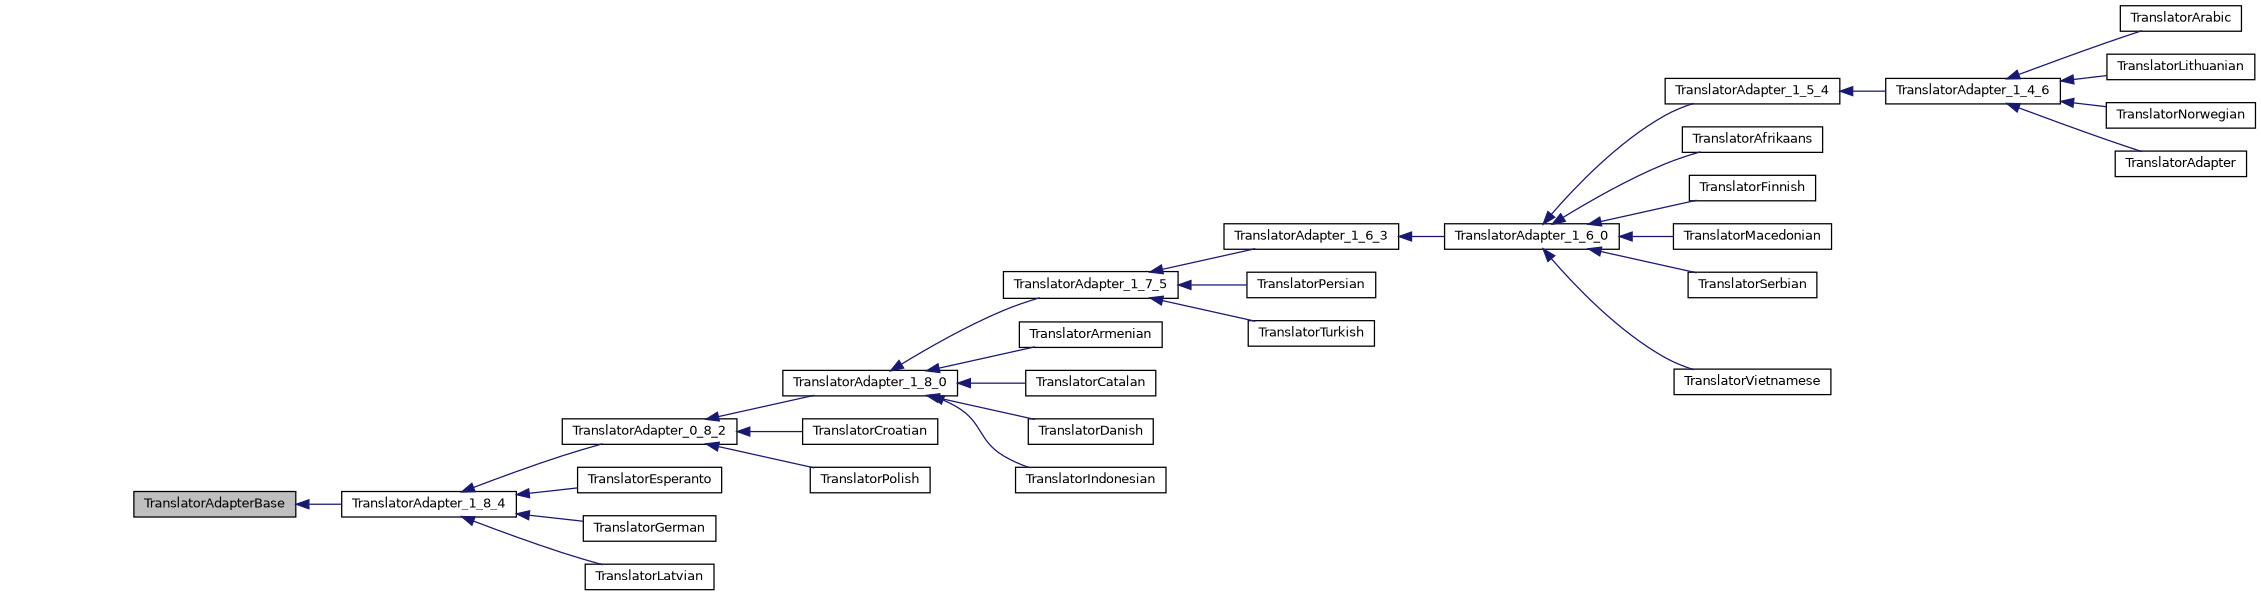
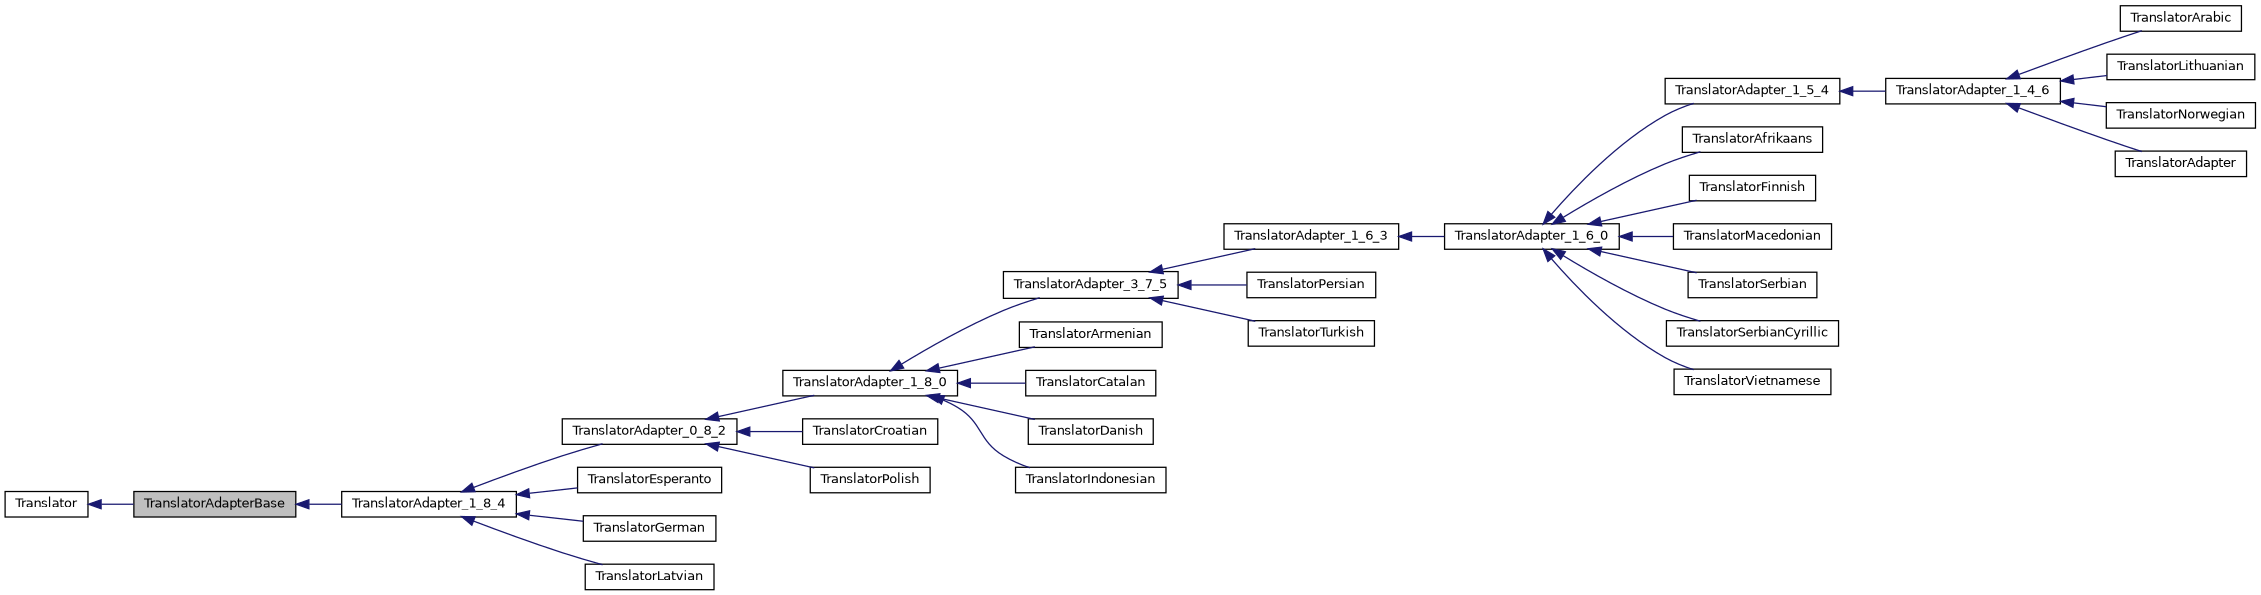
(1091, 285) -> (1091, 285)
none -> (1752, 333)
none -> (47, 504)
